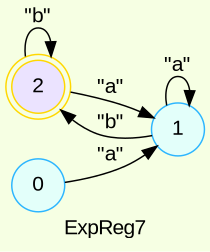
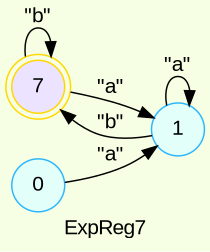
(38, 87) -> (38, 87)
